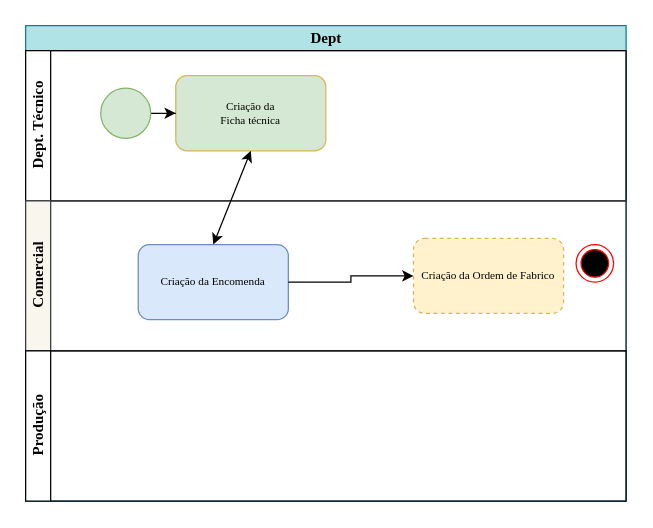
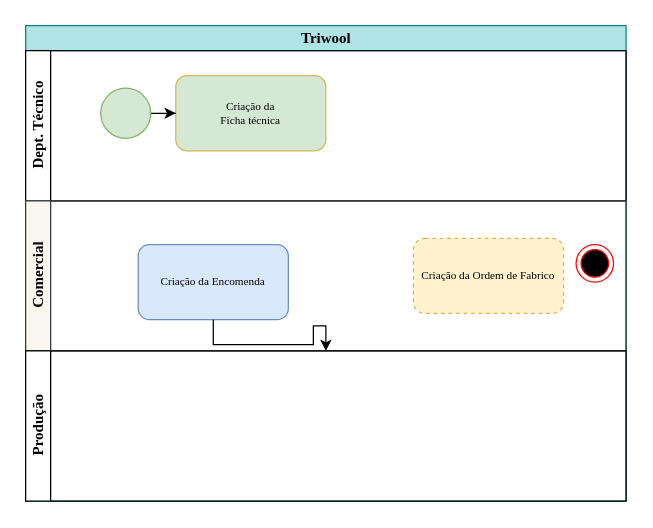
(326, 38) -> (326, 38)
(232, 197) -> none
(350, 282) -> (274, 344)
